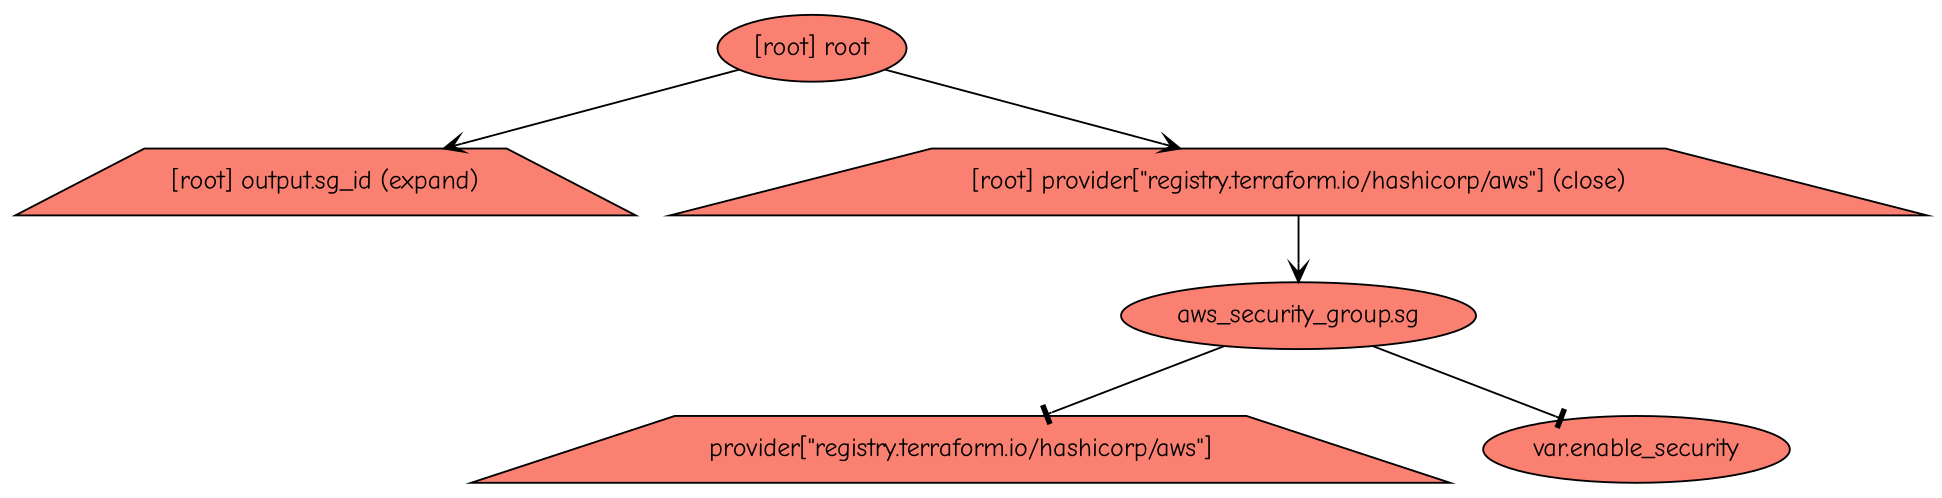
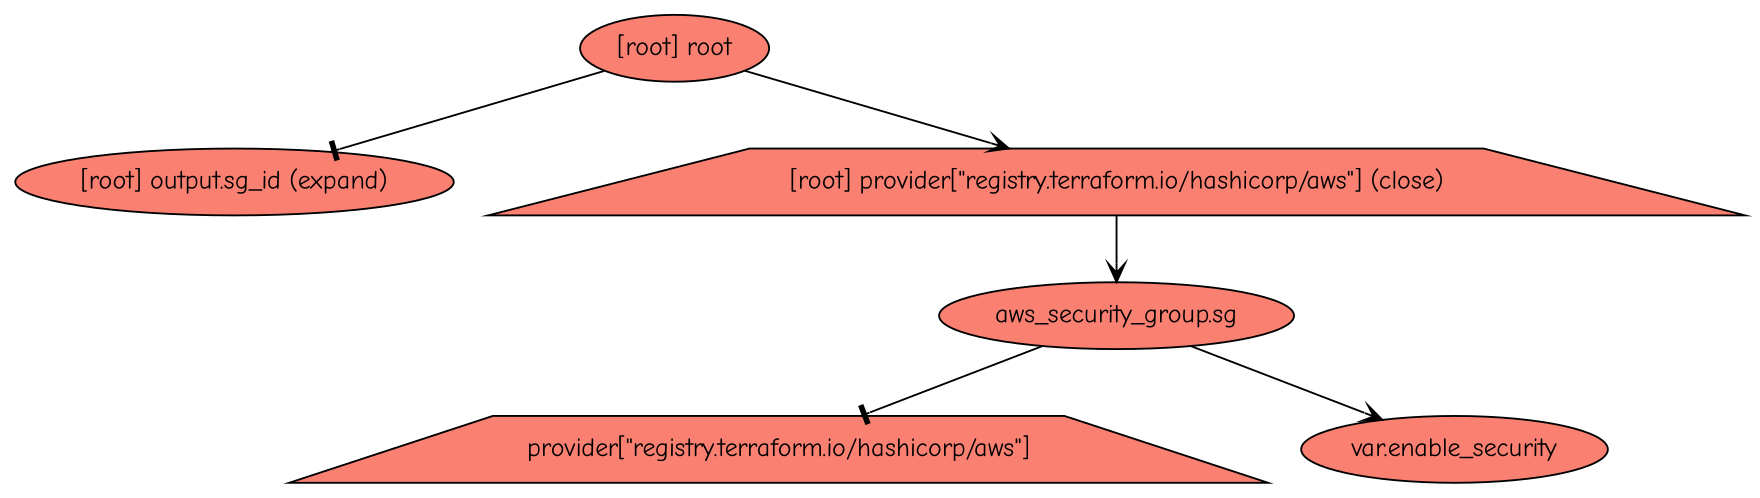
(601, 107) -> (472, 110)
(326, 182) -> (235, 182)
(1464, 381) -> (1278, 379)
